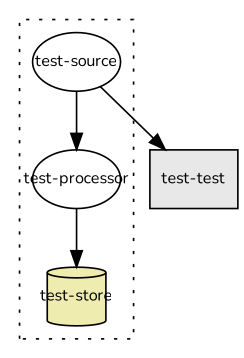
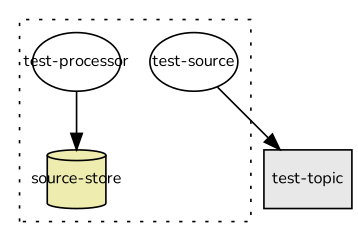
(77, 113) -> none
(194, 179) -> (308, 179)
(77, 297) -> (77, 179)
